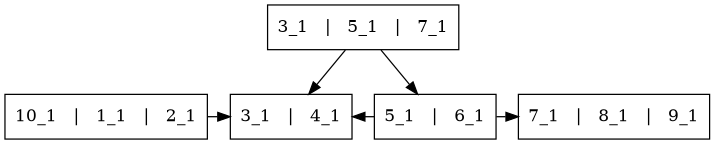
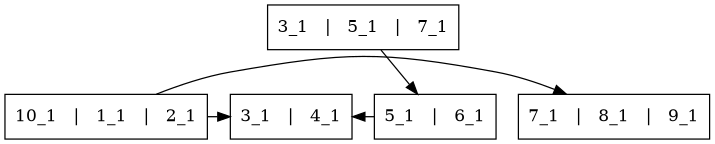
(331, 67) -> none
(501, 117) -> (355, 57)
